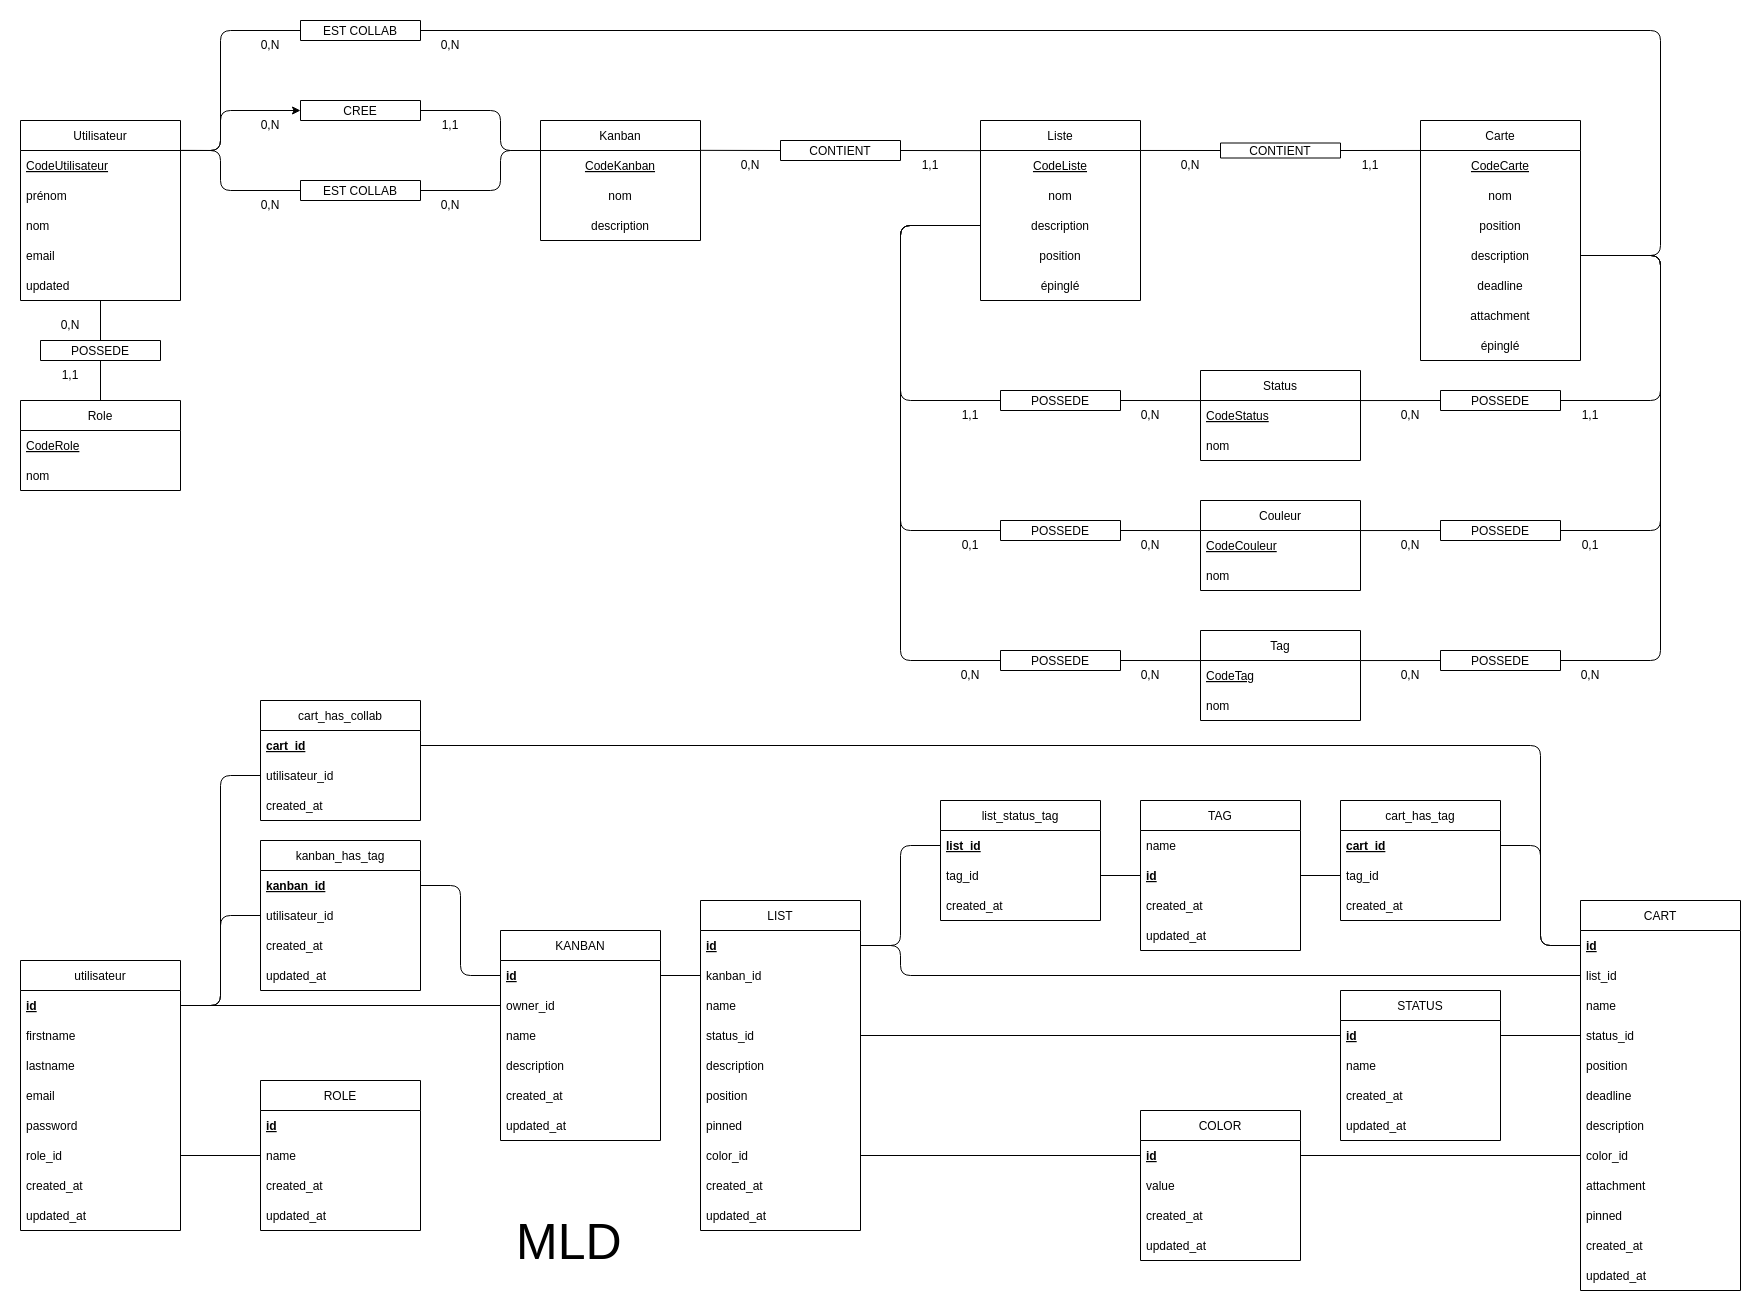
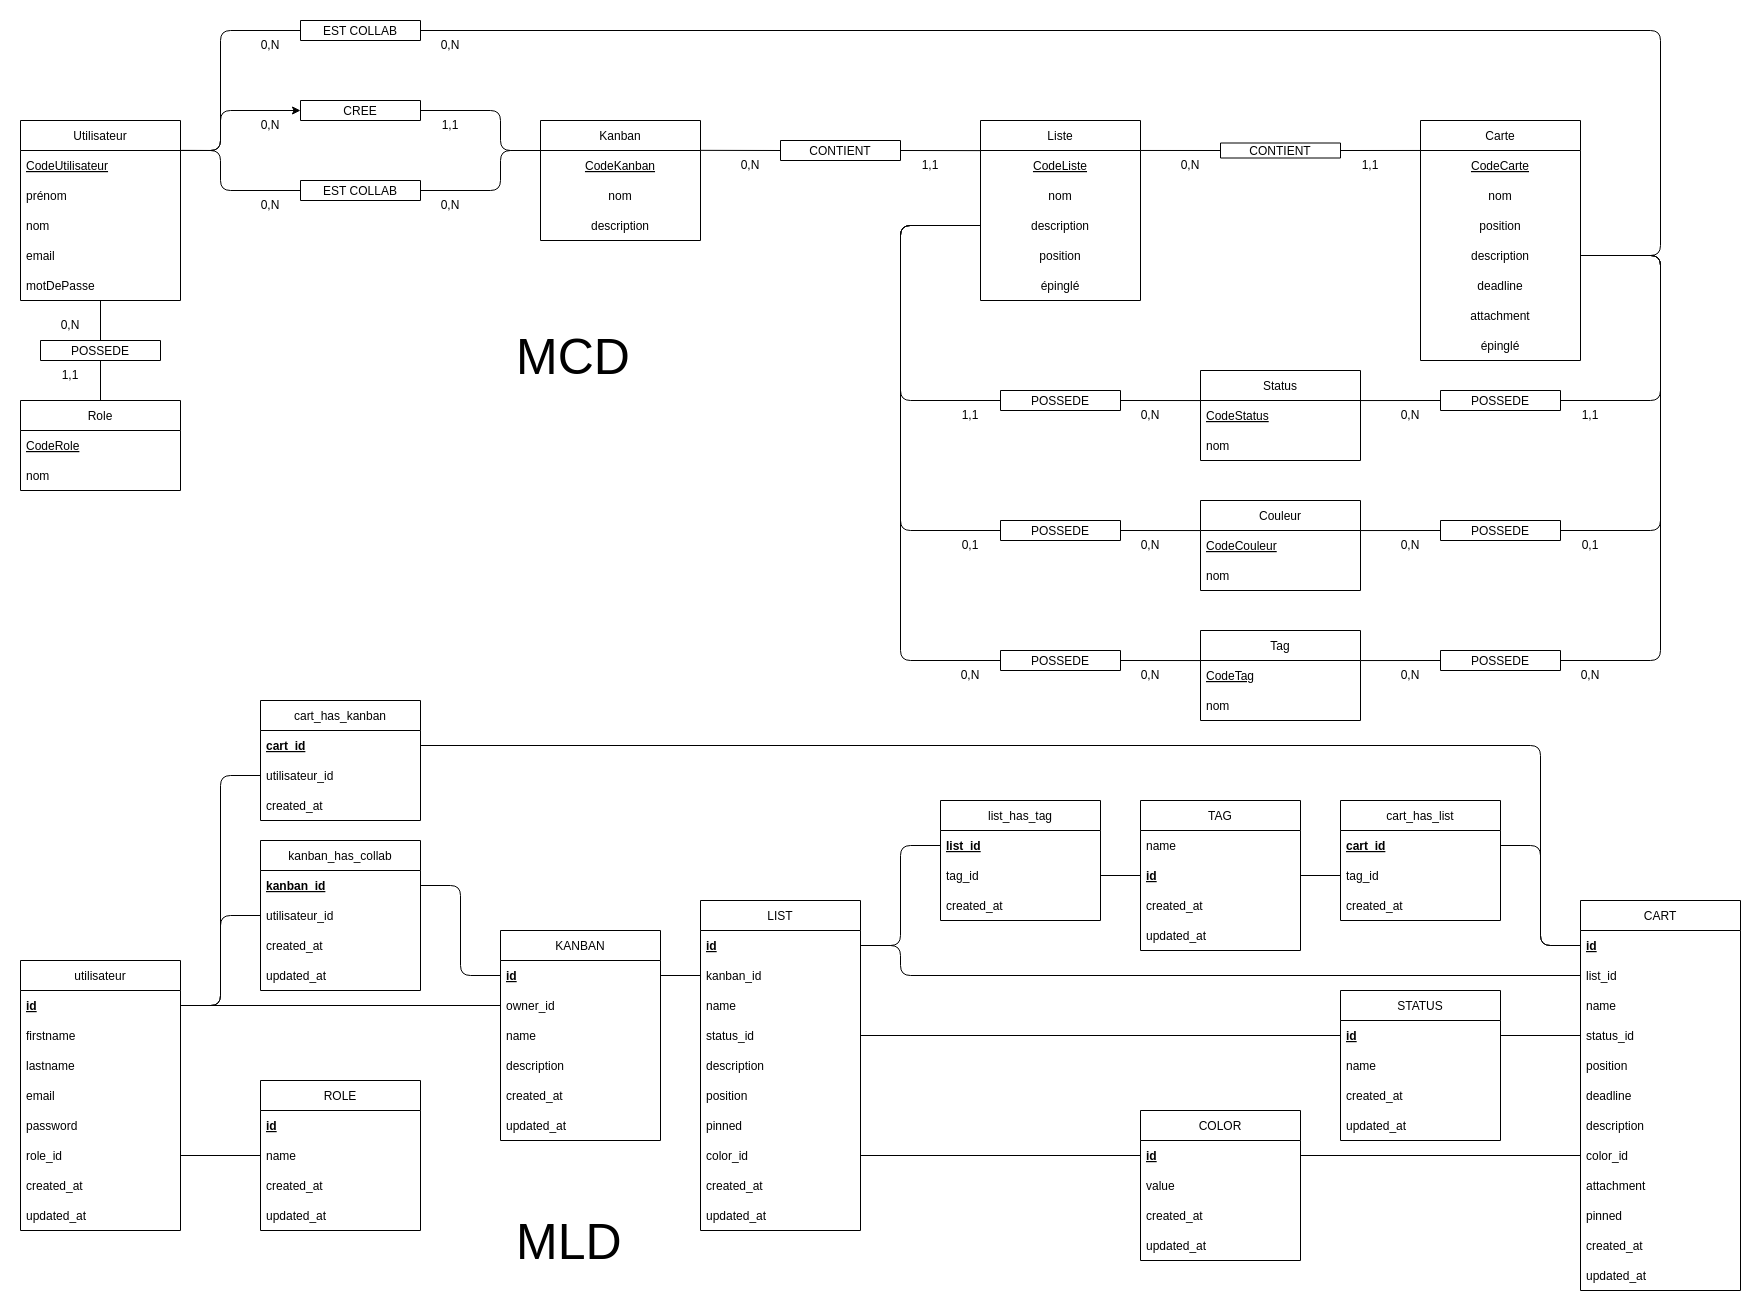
(50, 286) -> (60, 286)
none -> (586, 351)
(340, 716) -> (340, 716)
(1020, 816) -> (1020, 816)
(1420, 816) -> (1420, 816)
(340, 856) -> (340, 856)
